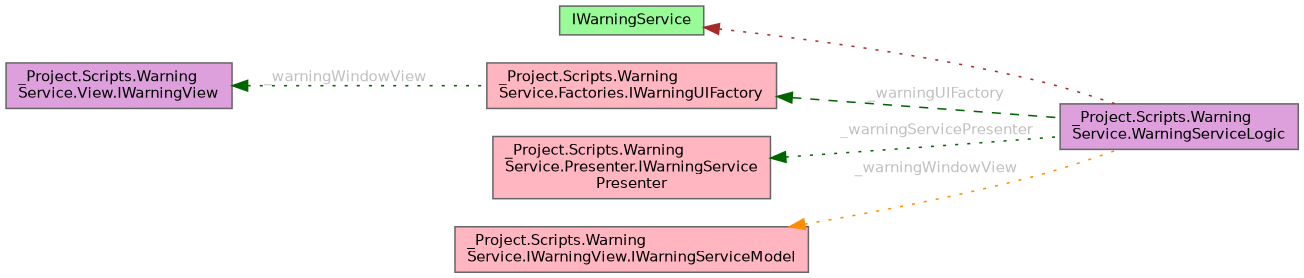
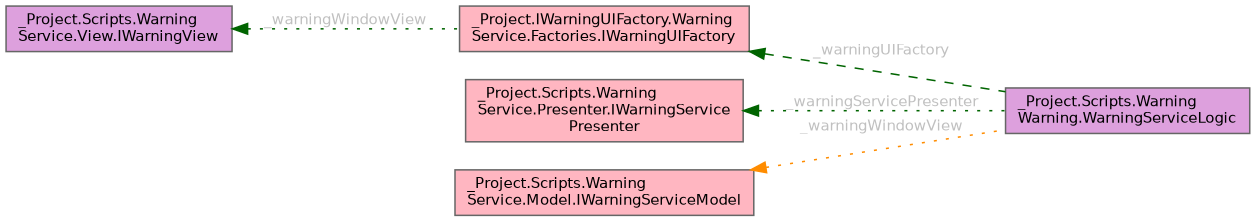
(632, 20) -> none
(632, 86) -> (604, 29)
(1179, 127) -> (1128, 111)
(632, 249) -> (604, 193)
